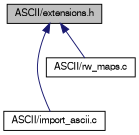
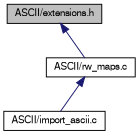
(38, 72) -> (70, 98)
